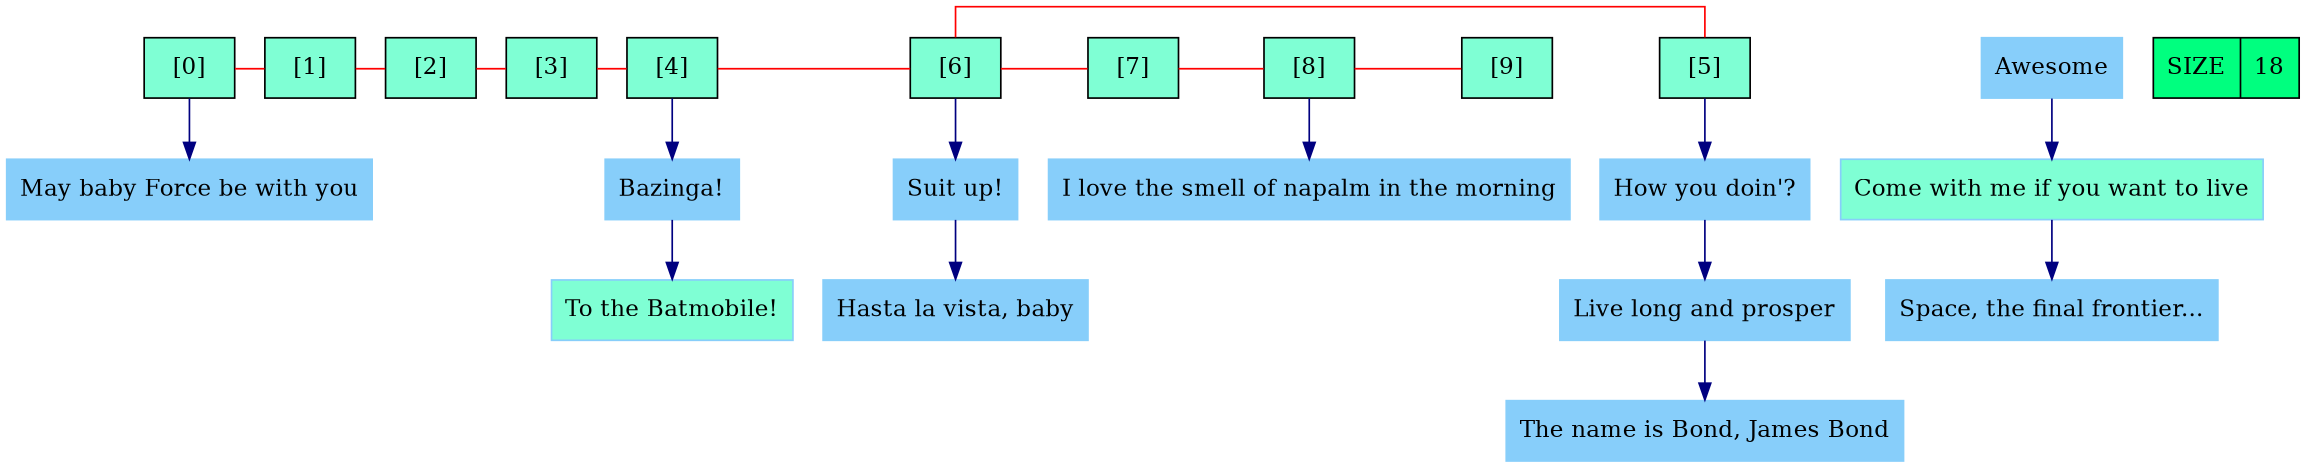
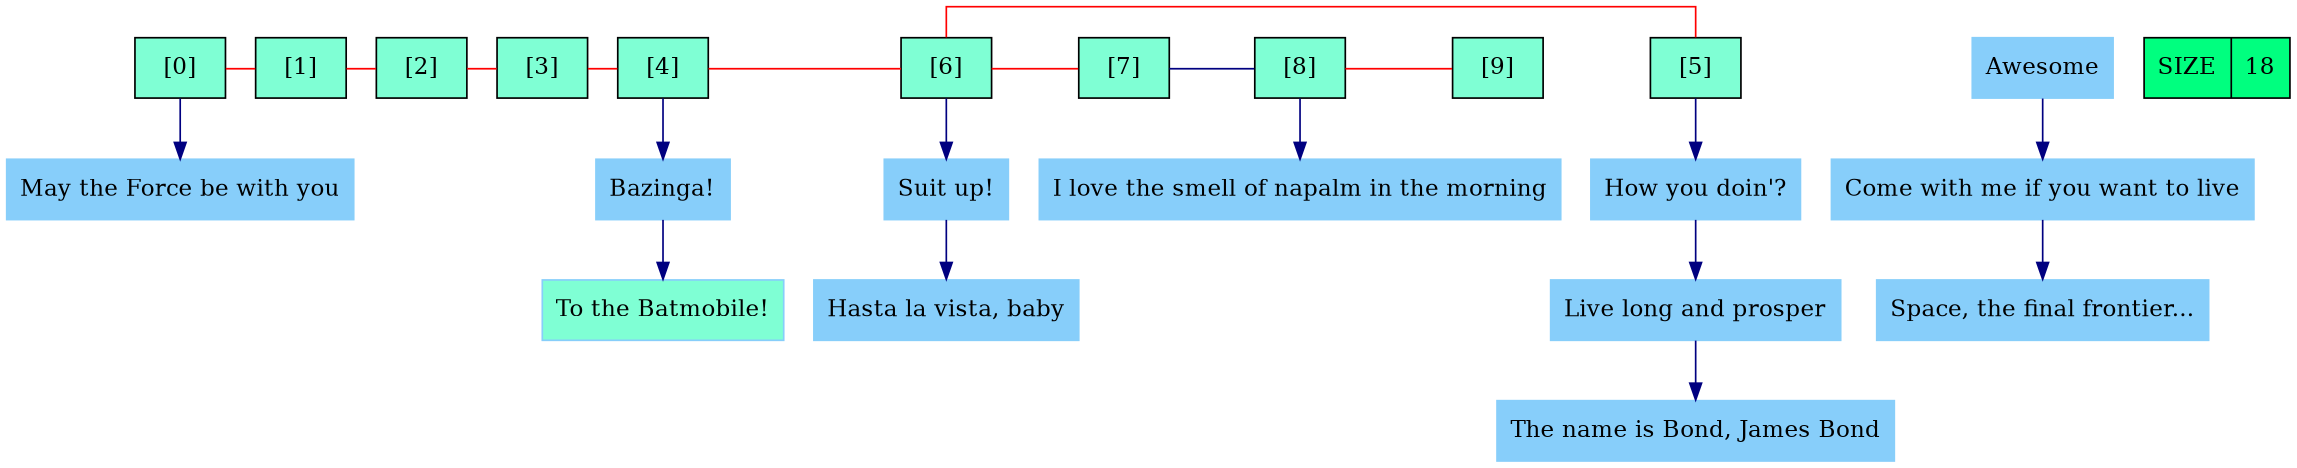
(1221, 69) -> (1212, 69)
(189, 189) -> (180, 189)
(2052, 189) -> (2043, 189)
